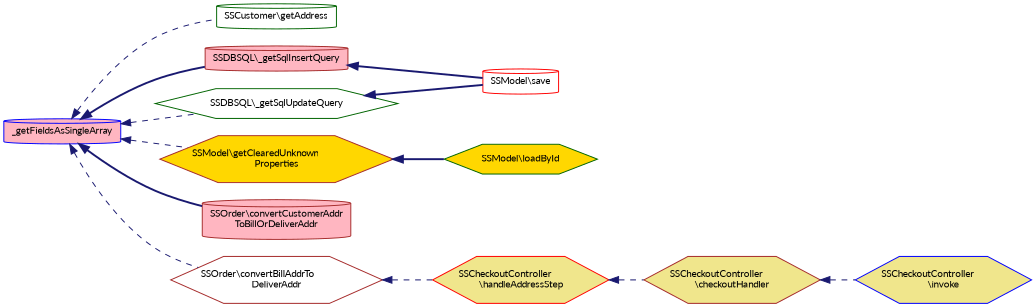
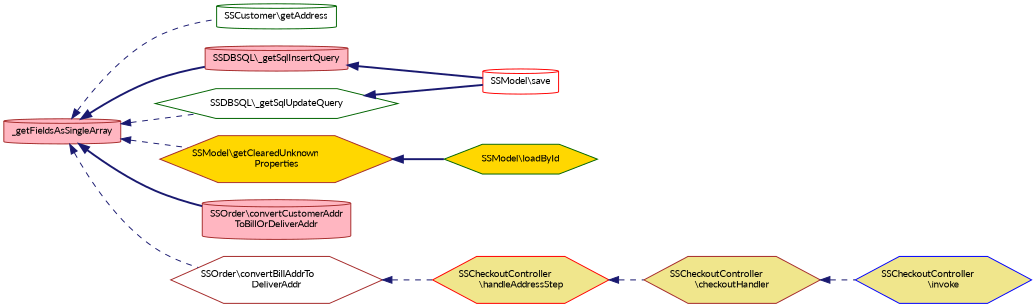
(62, 131) -> (62, 131)
